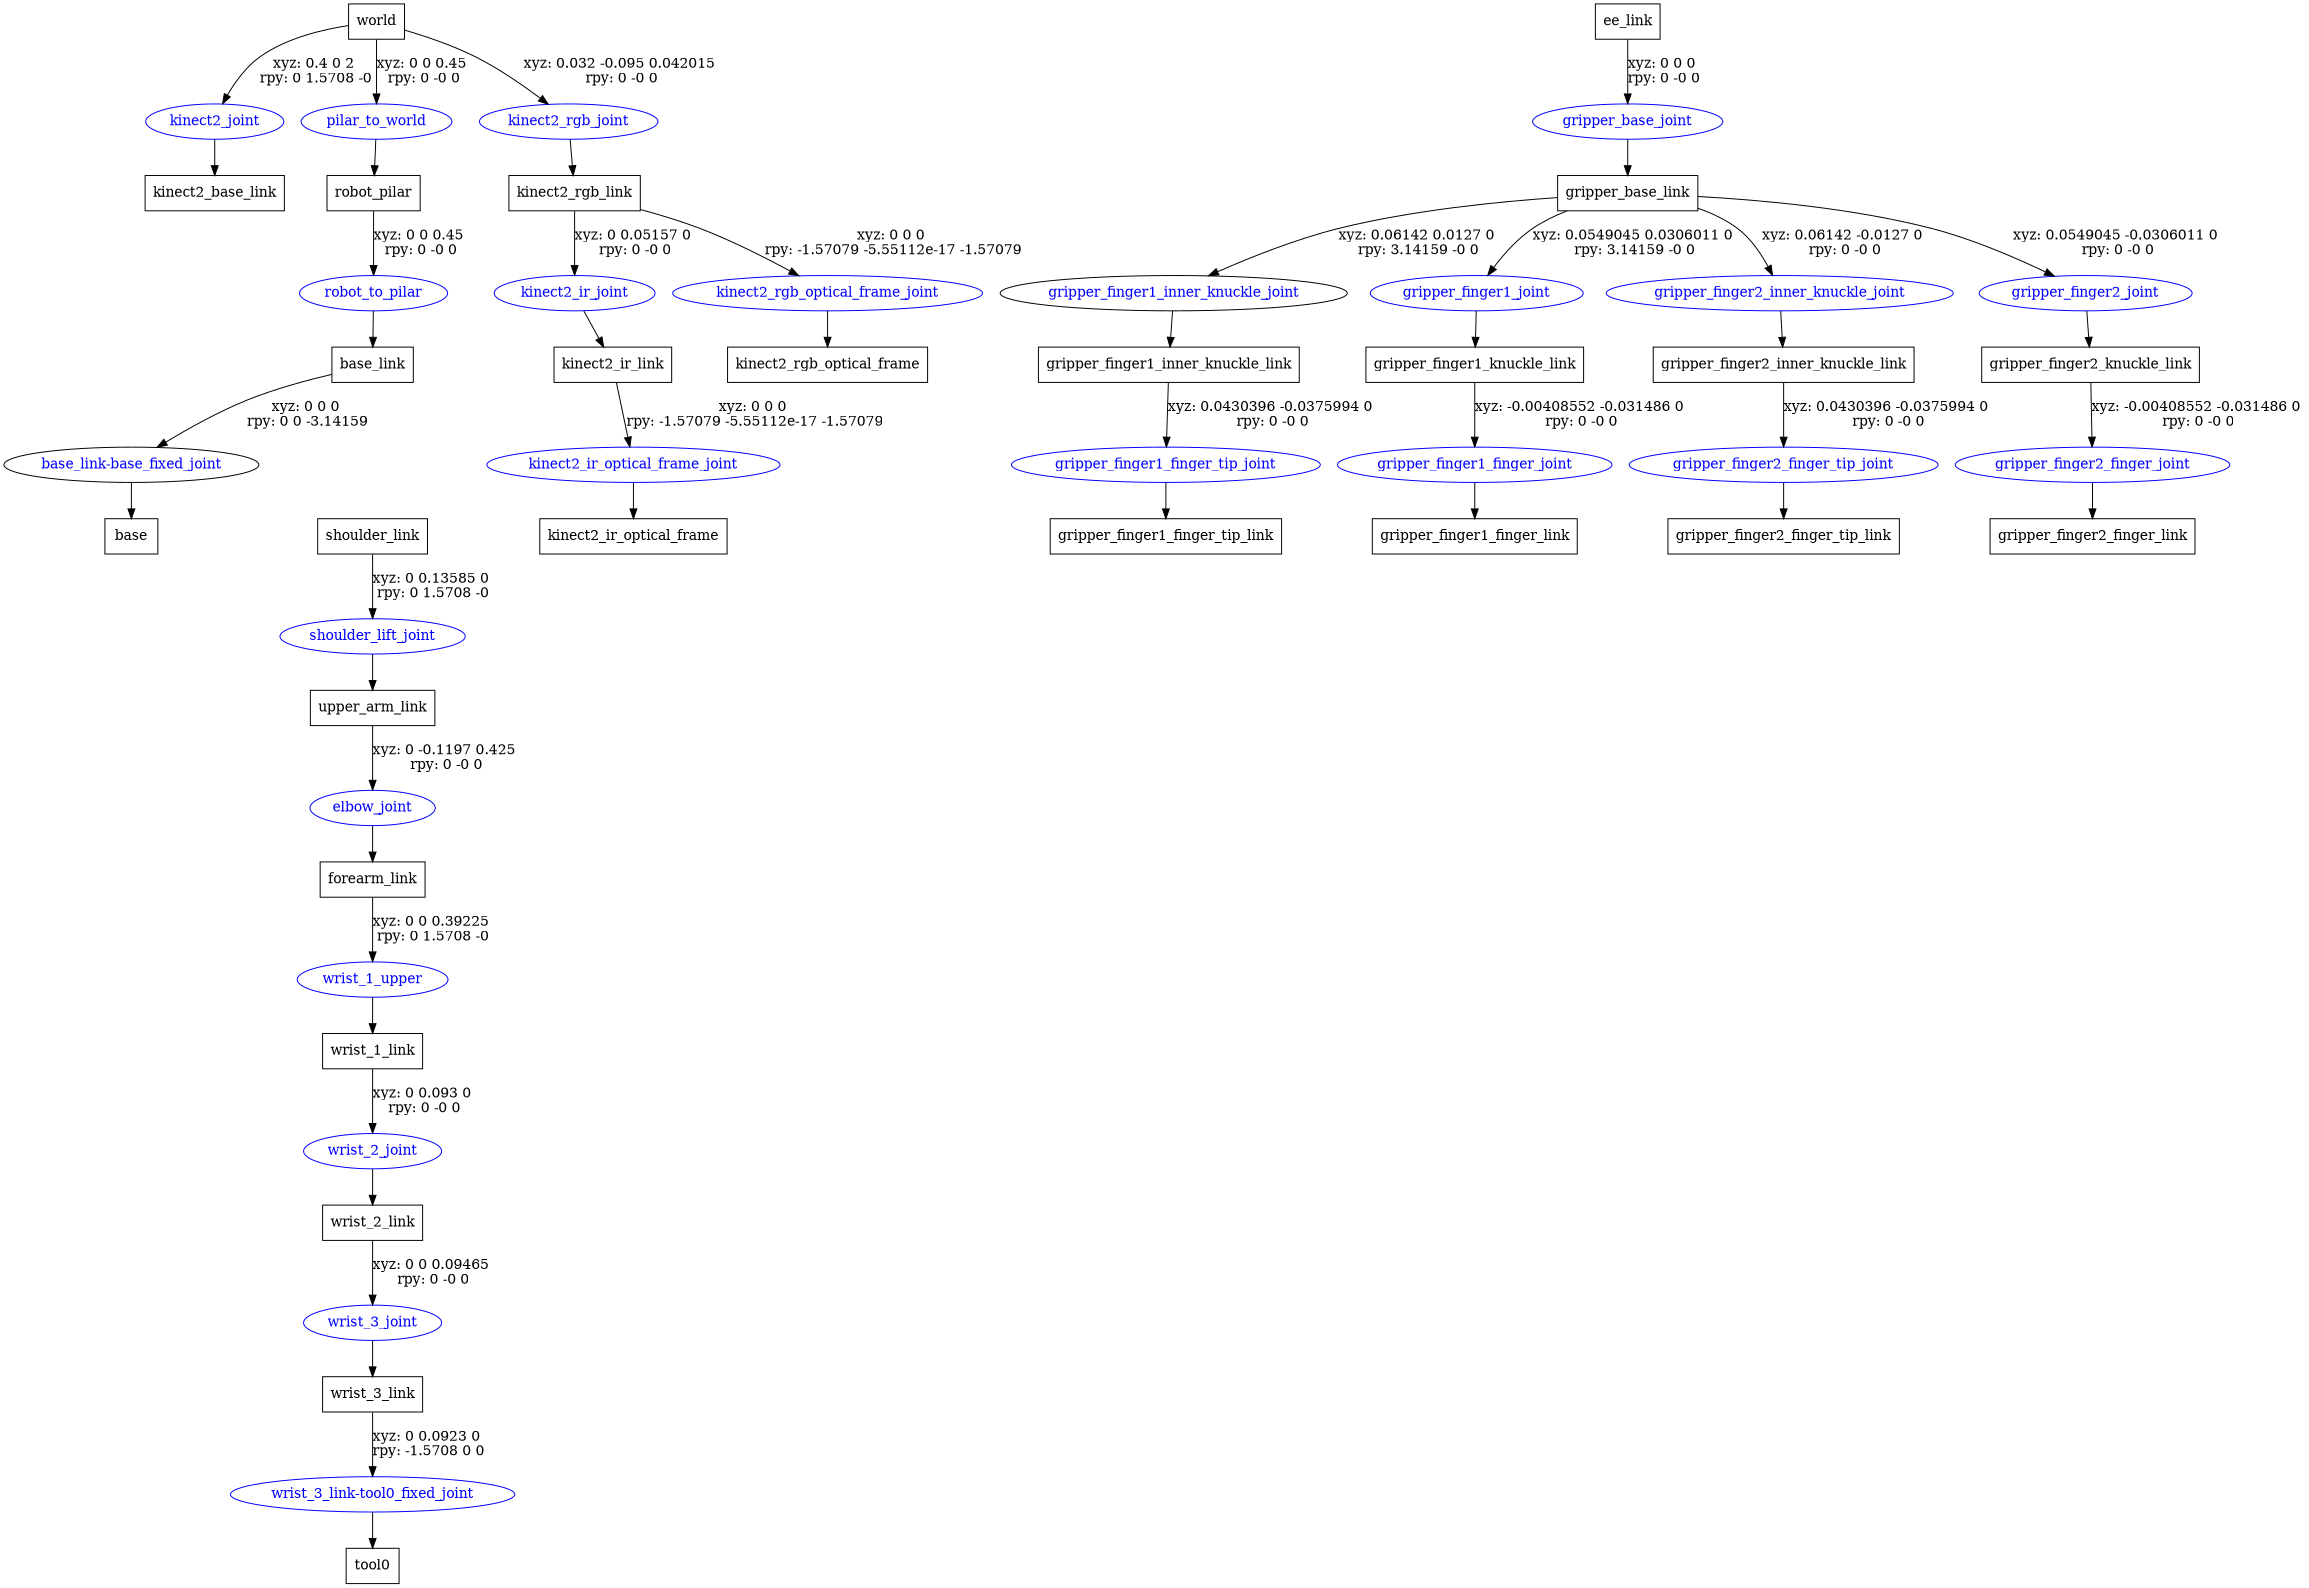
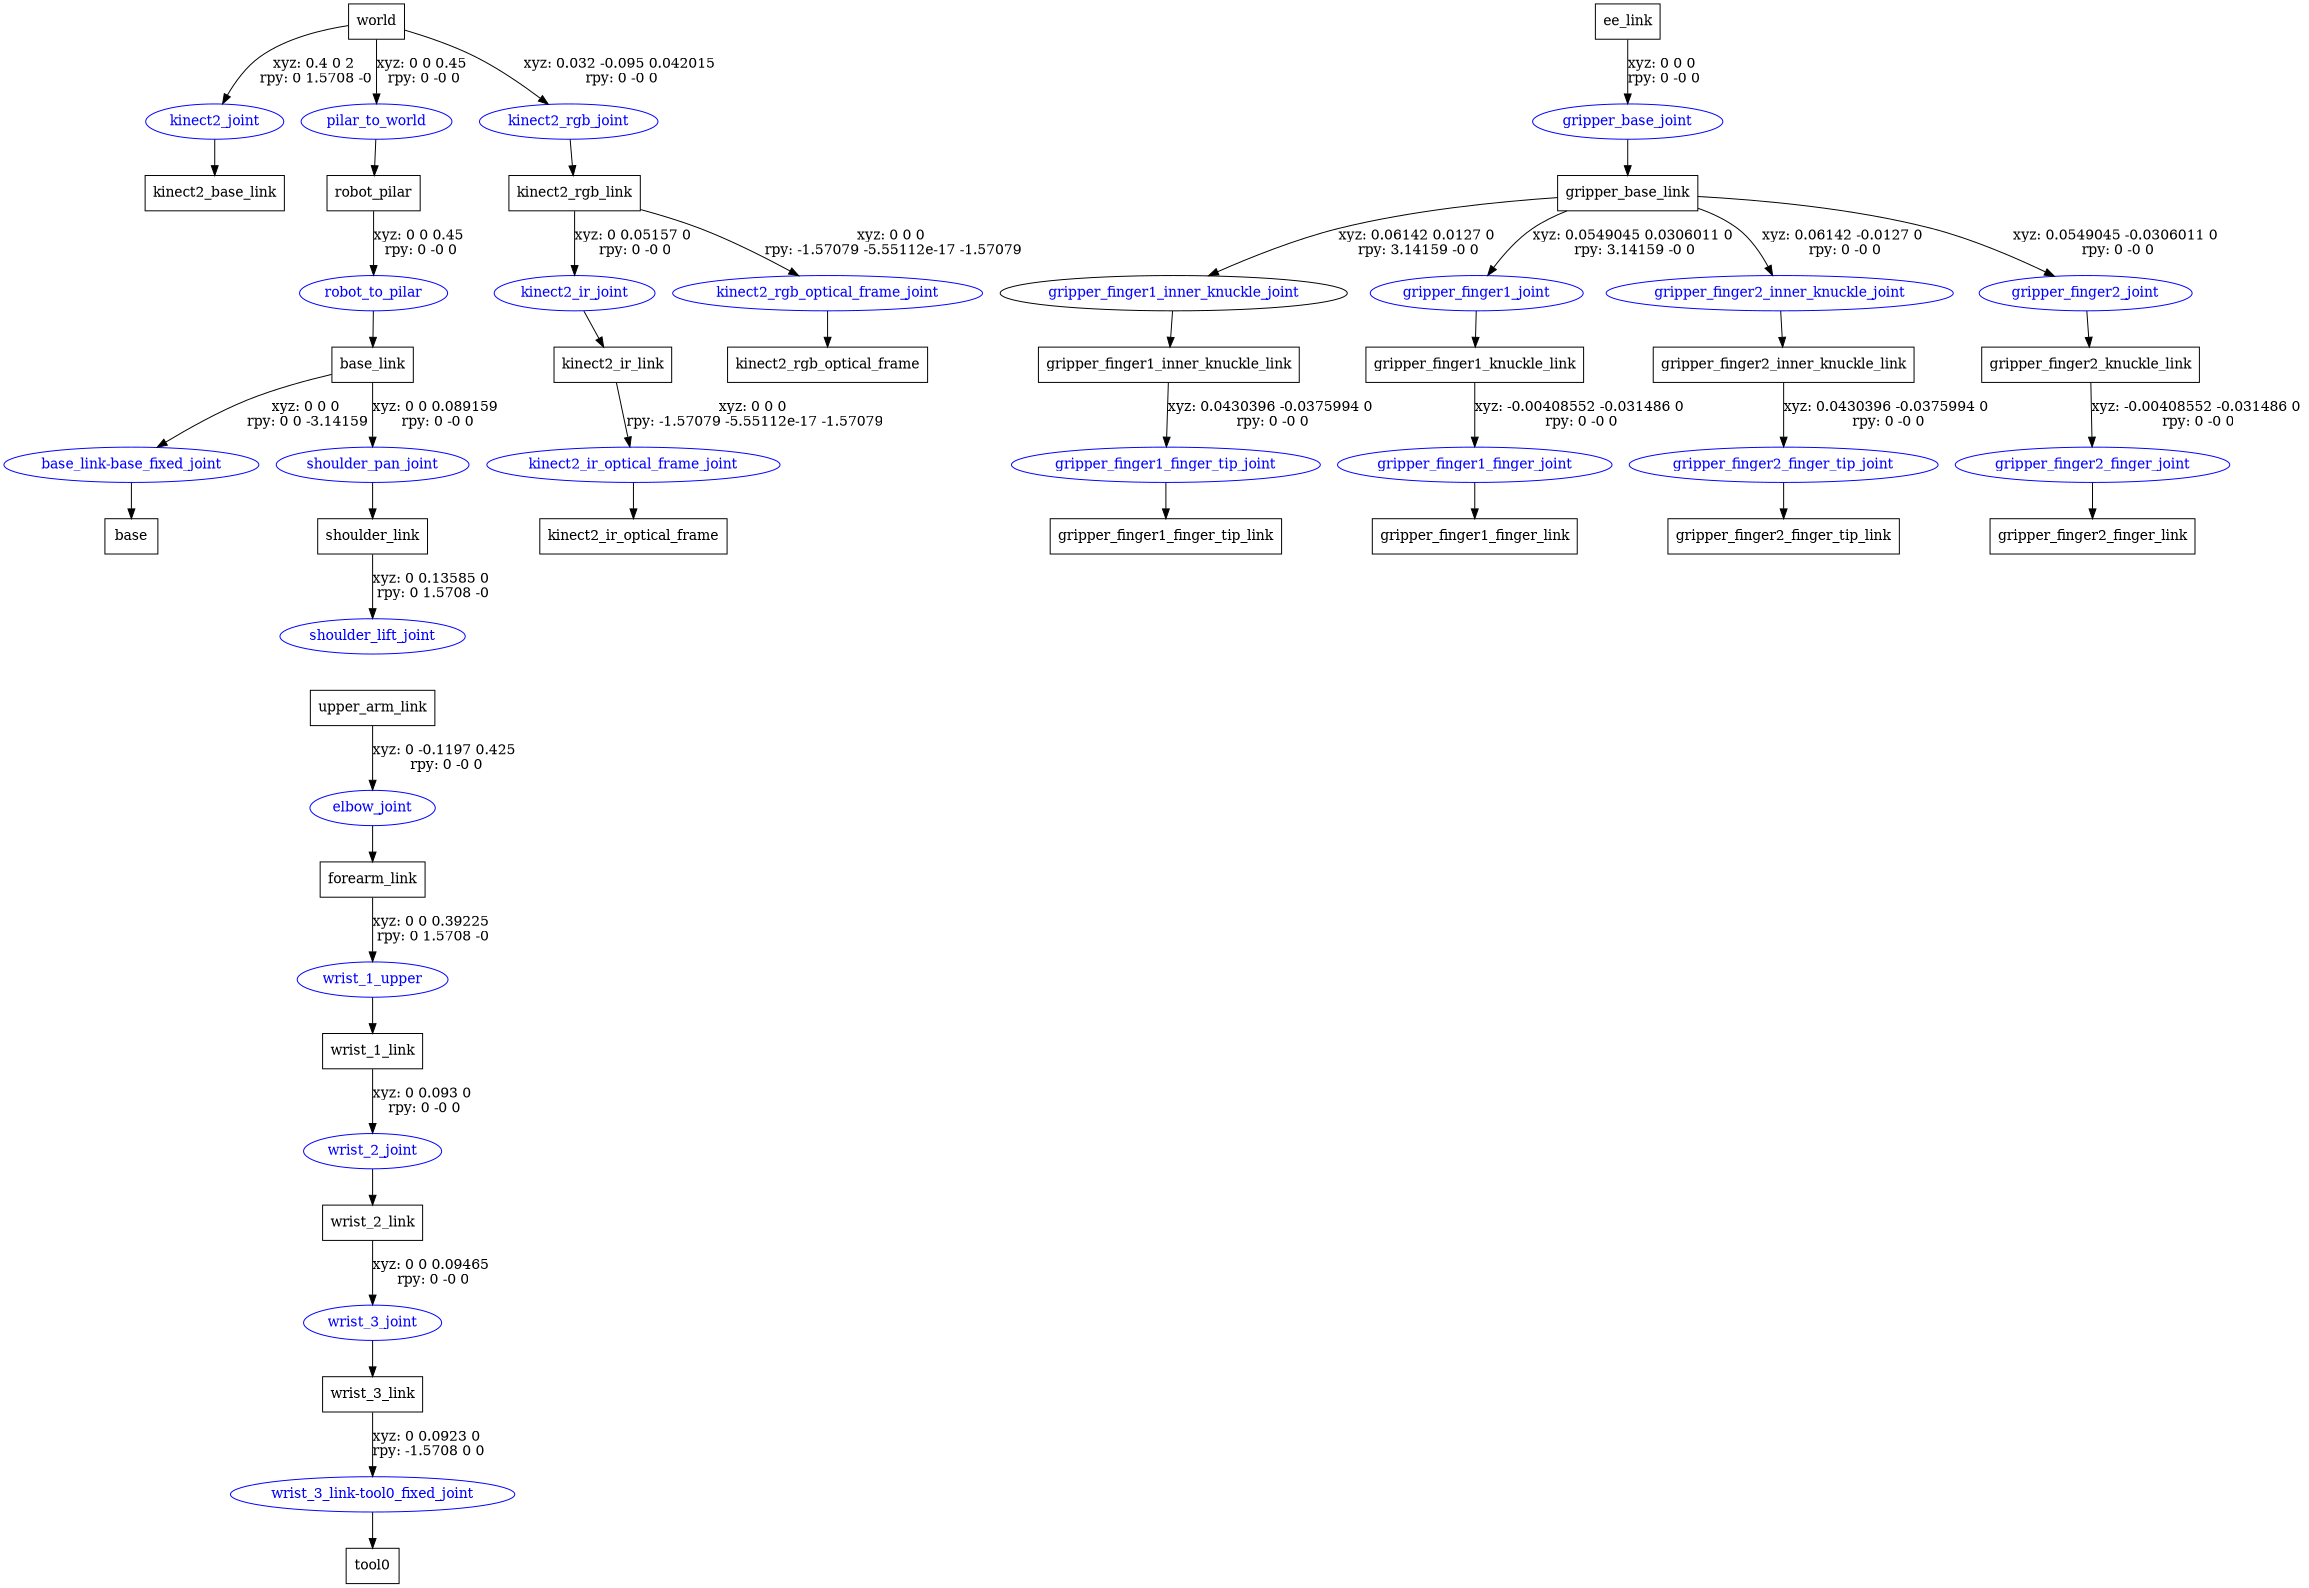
(131, 465) -> (131, 465)
none -> (373, 465)
(373, 667) -> none
